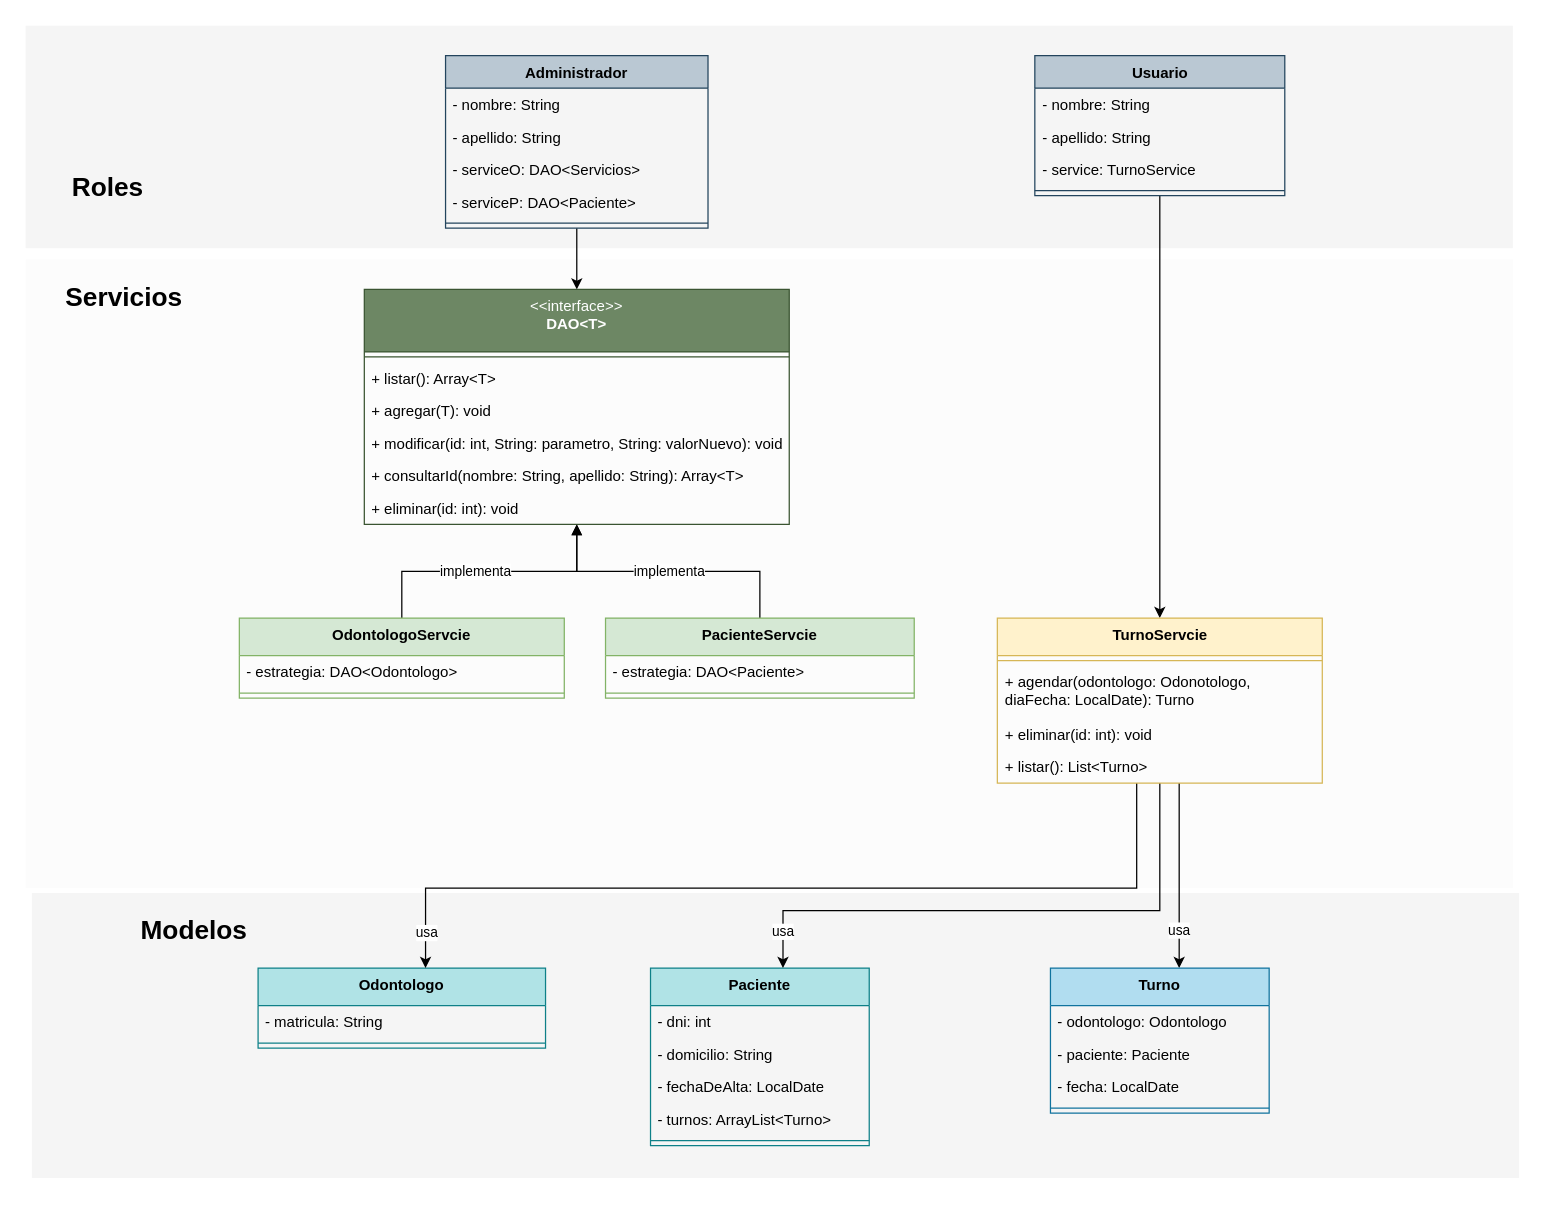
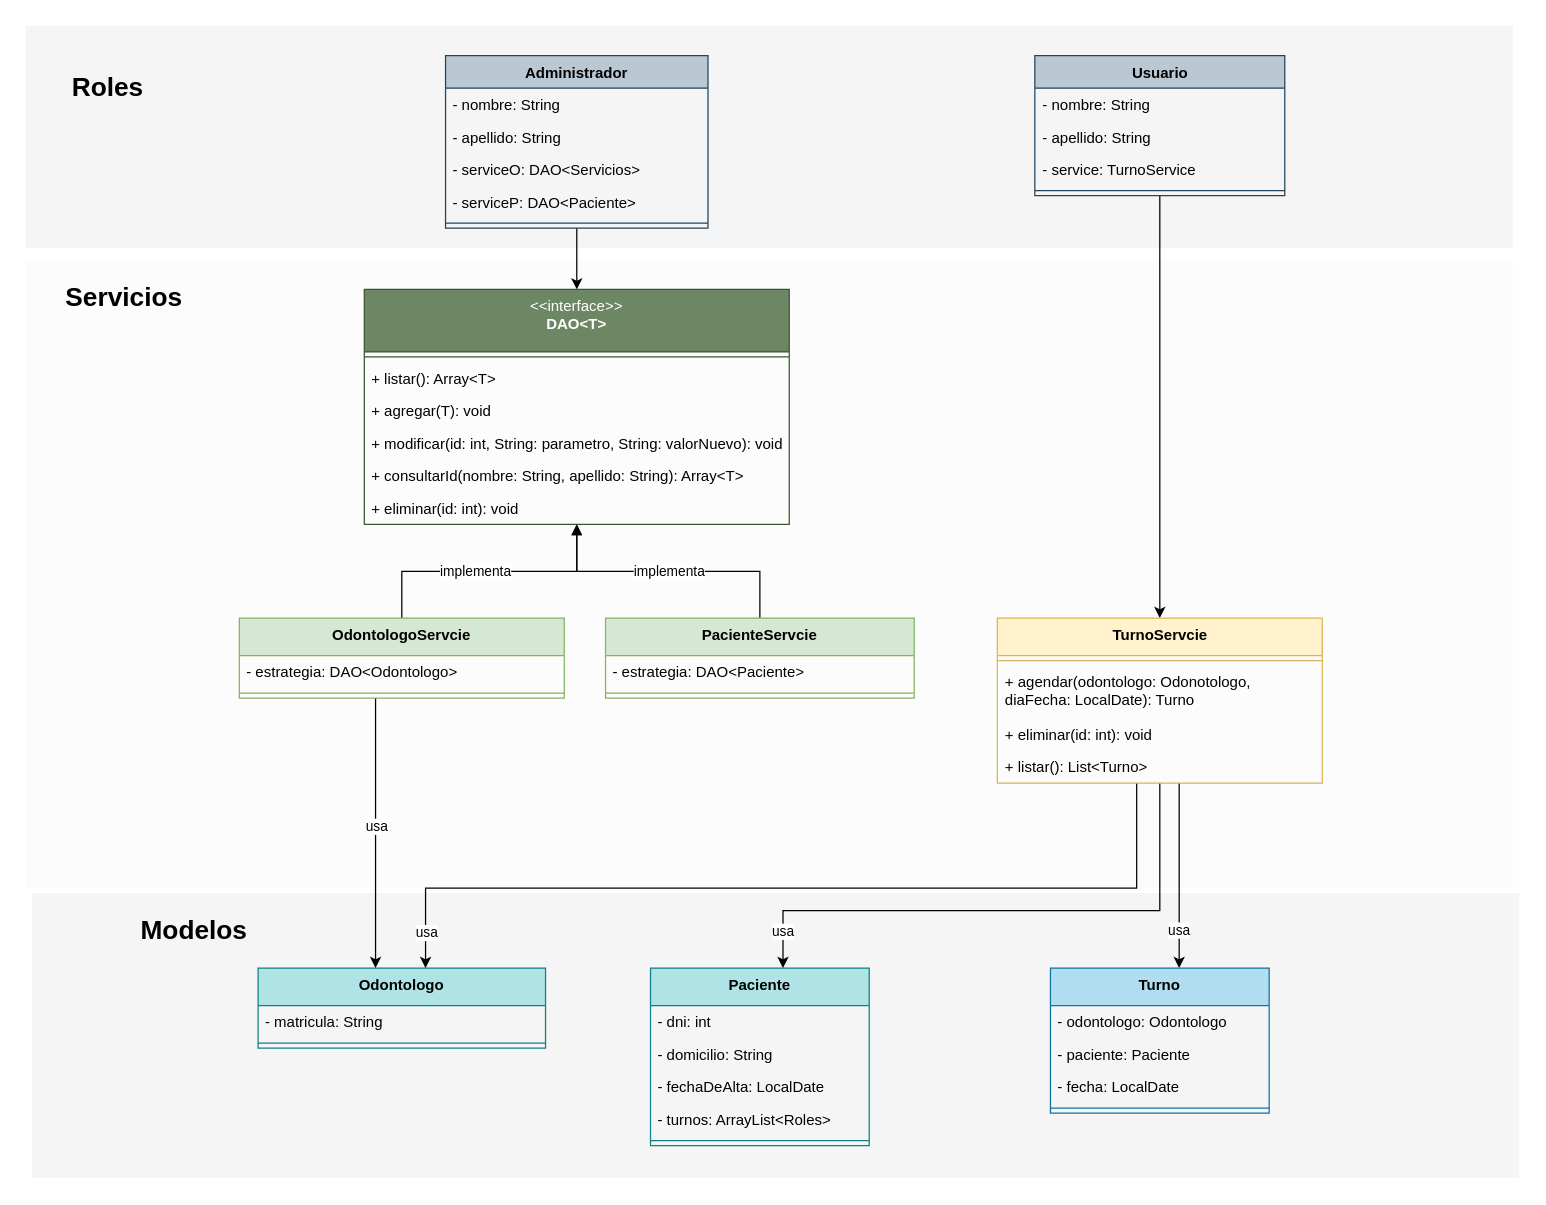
(108, 187) -> (108, 87)
none -> (376, 830)
(760, 1121) -> (758, 1121)
